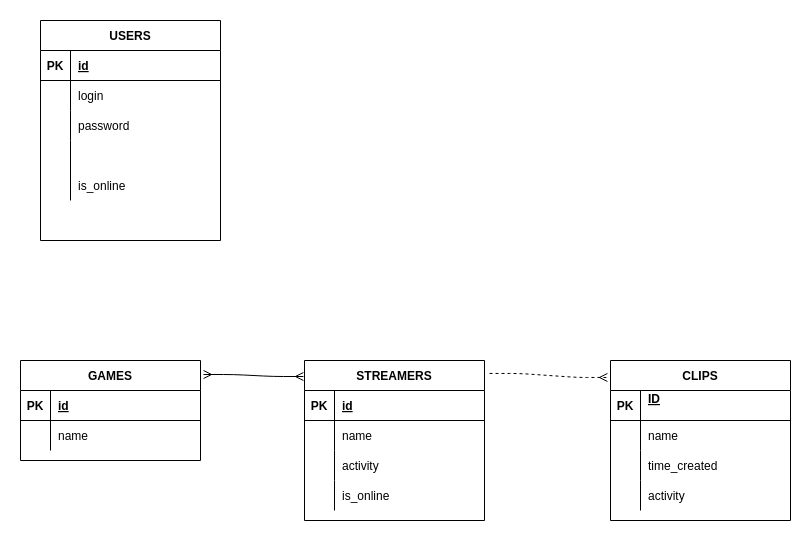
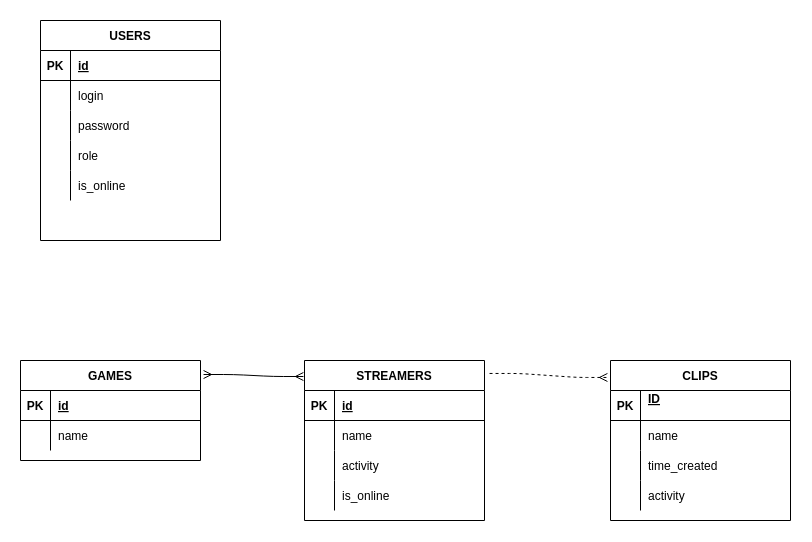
none -> (146, 156)
